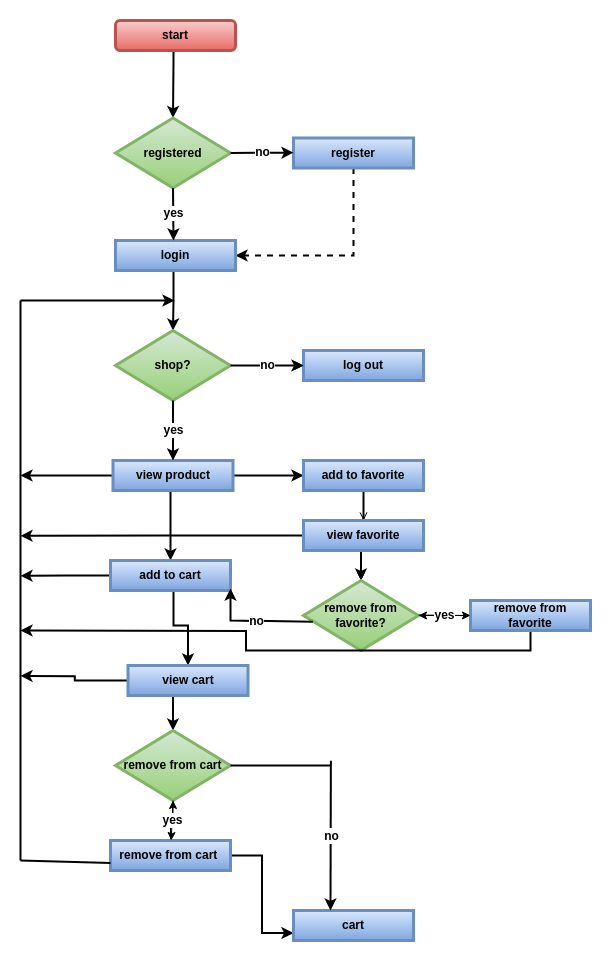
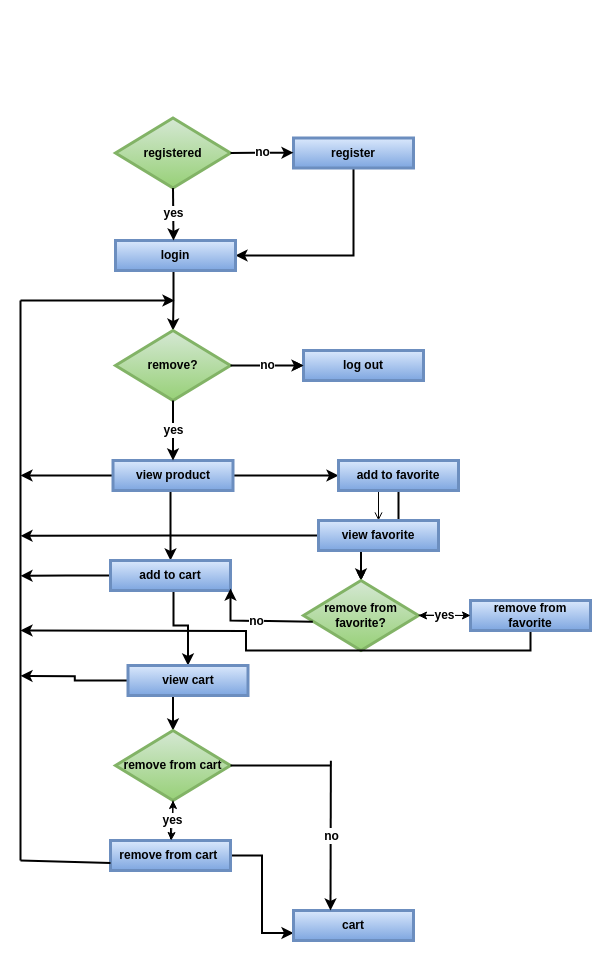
(176, 36) -> none
(173, 79) -> none
(343, 256) -> (343, 256)
(173, 366) -> (173, 366)
(364, 476) -> (399, 476)
(364, 536) -> (379, 536)
